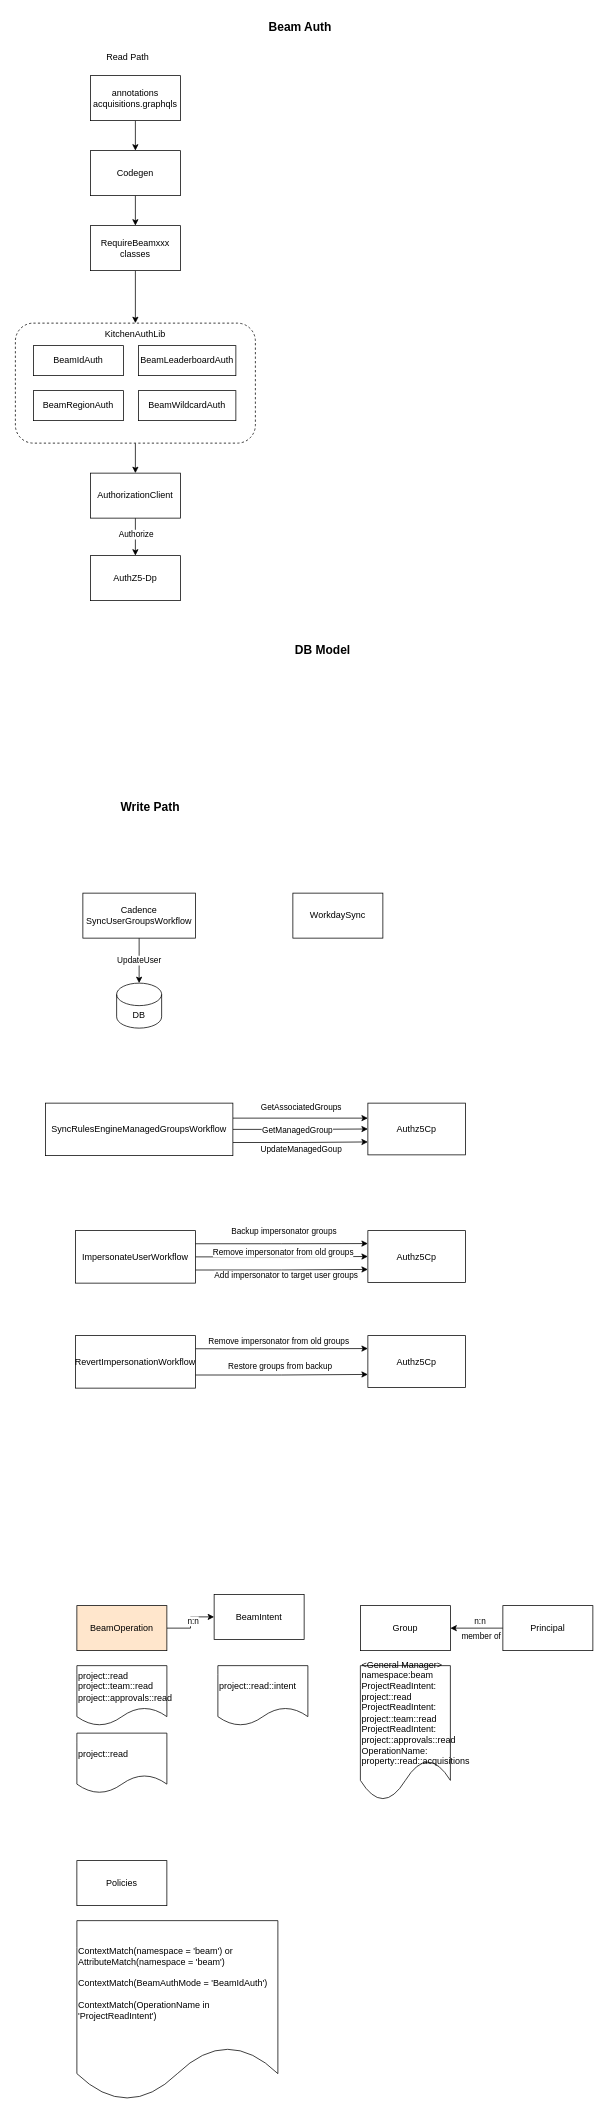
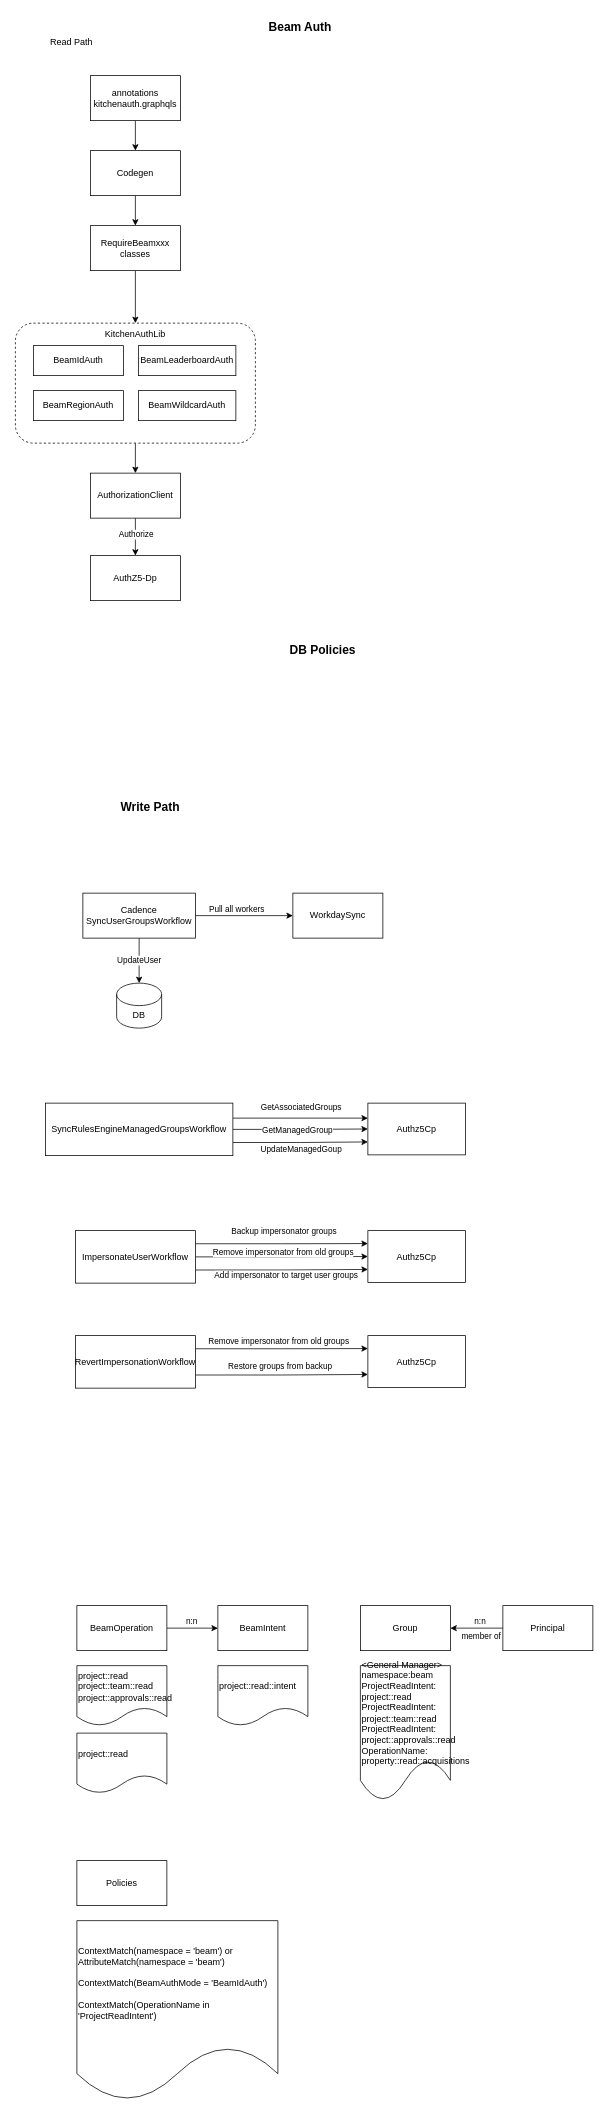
(128, 57) -> (72, 42)
(135, 98) -> (135, 98)
(323, 649) -> (323, 649)
none -> (242, 915)
(259, 1617) -> (263, 1628)
(122, 1628) -> (122, 1628)
